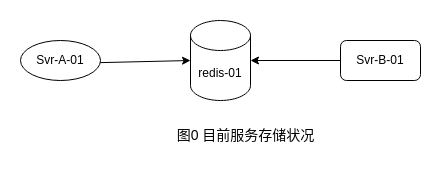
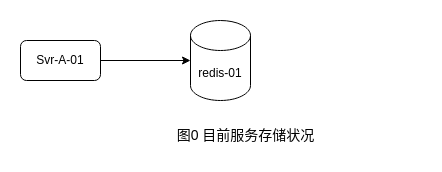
(61, 61) -> (61, 61)
(299, 61) -> none
(381, 61) -> none
